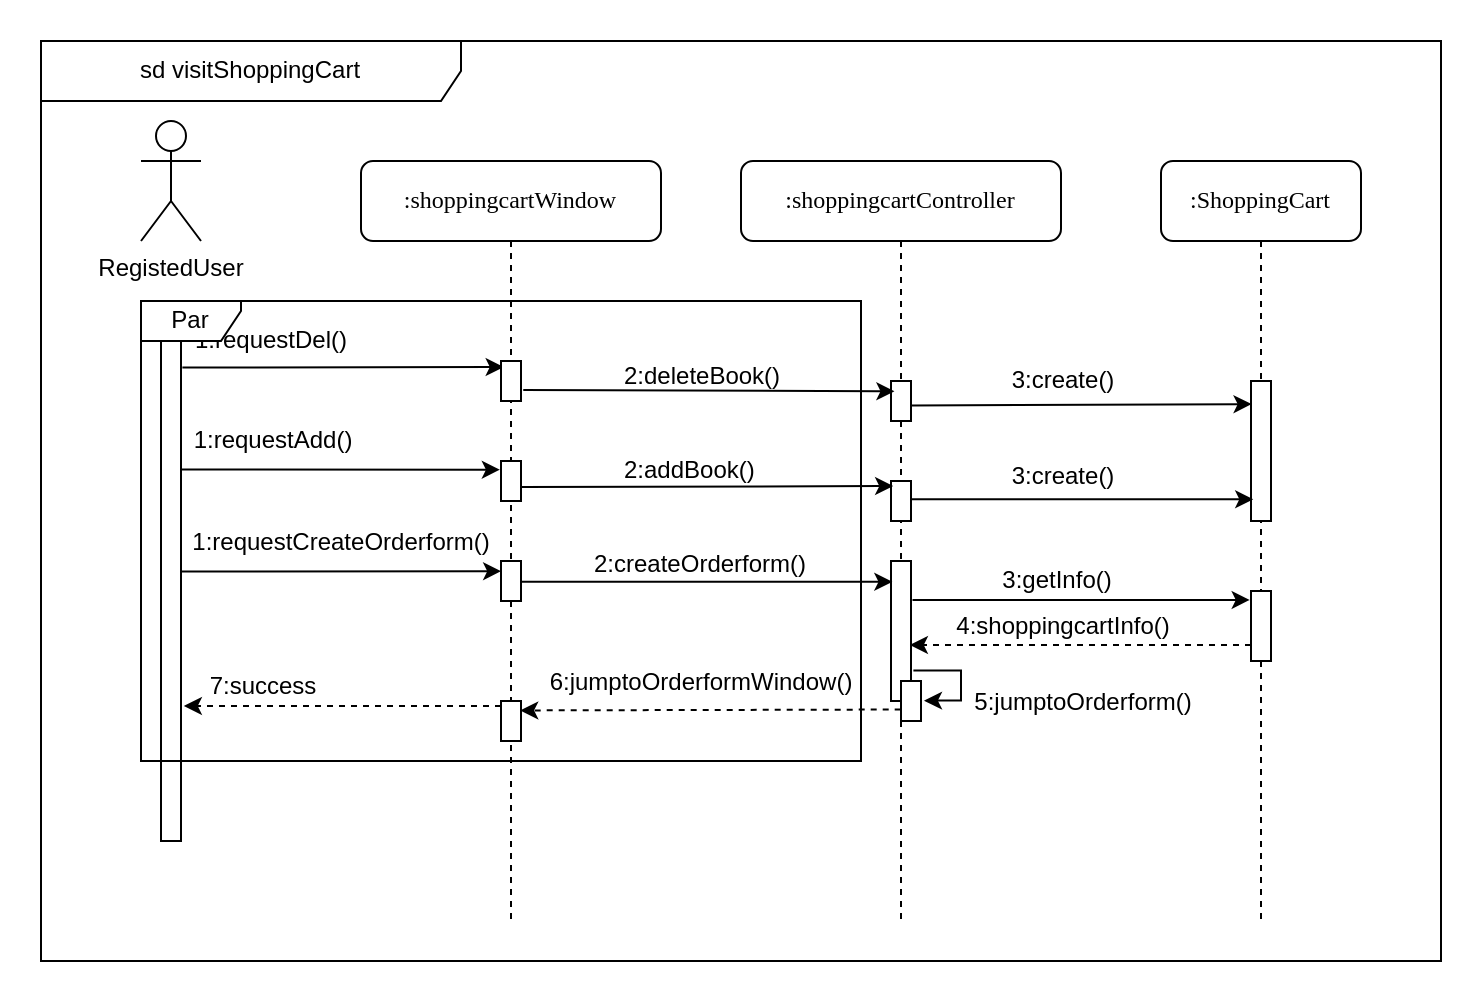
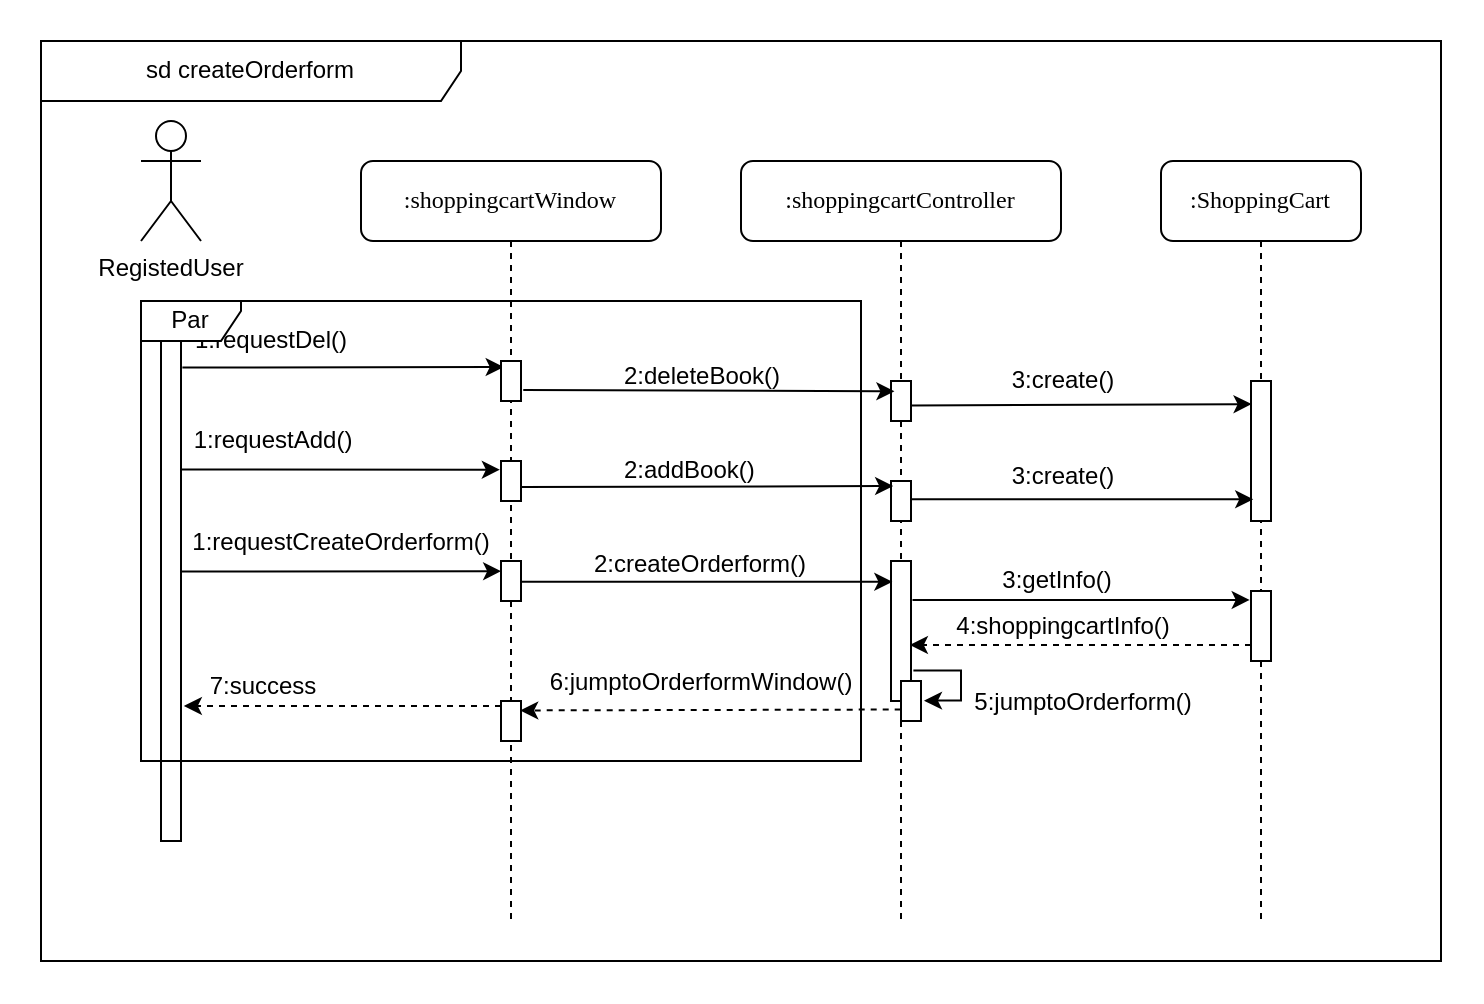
(251, 71) -> (251, 71)
